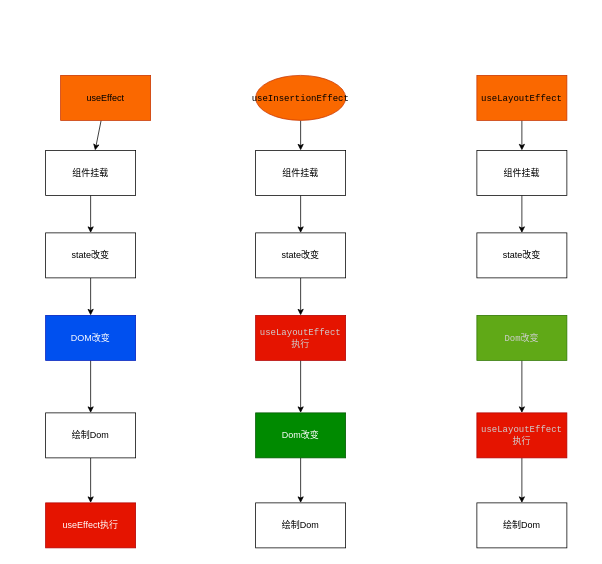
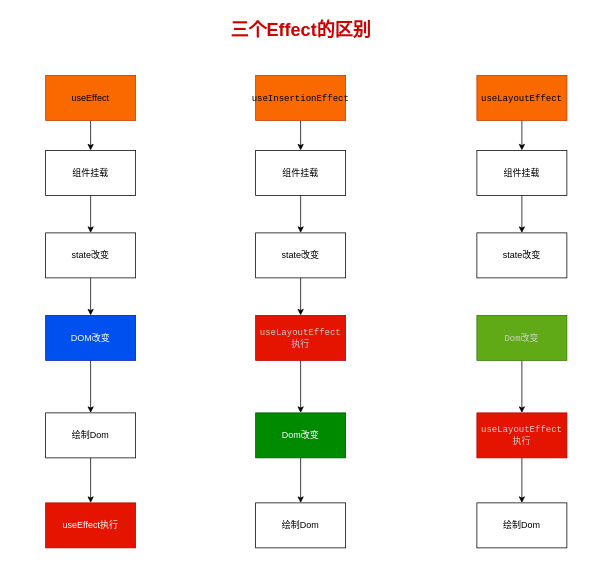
none -> (300, 30)
(105, 98) -> (90, 98)
(300, 98) -> (300, 98)
